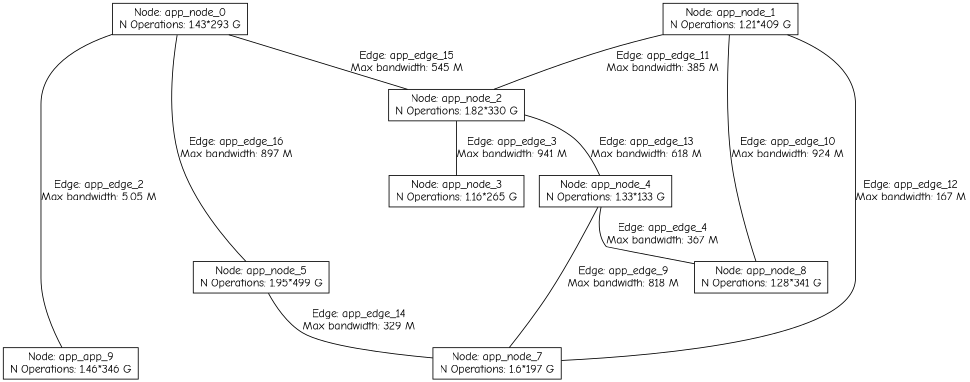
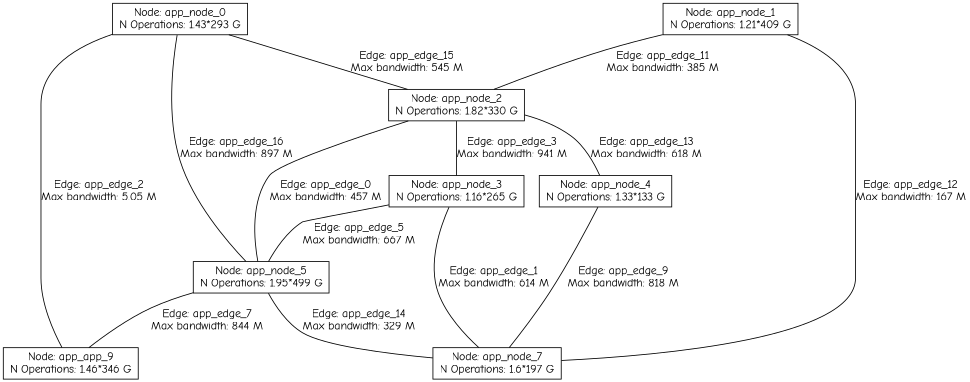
none -> (296, 161)
none -> (320, 218)
(761, 277) -> none
none -> (436, 283)
none -> (138, 315)
